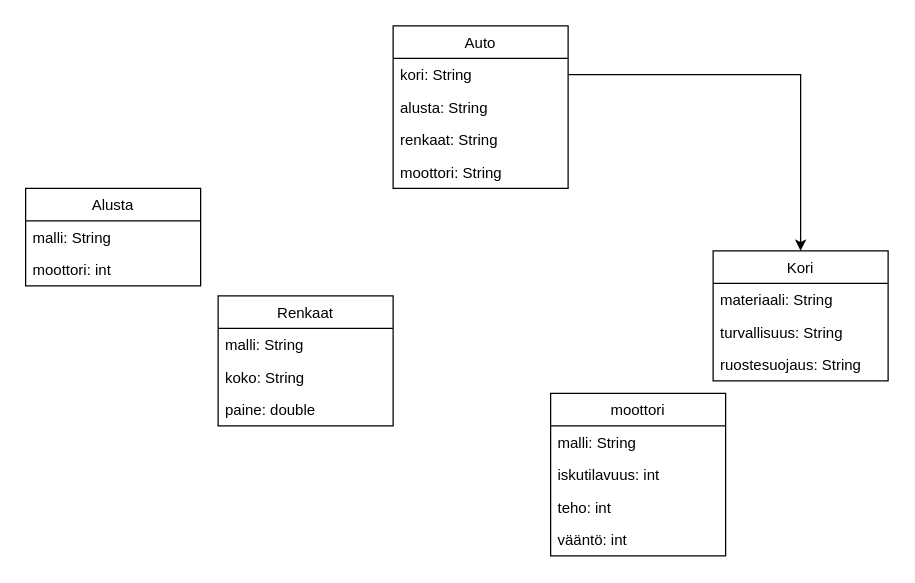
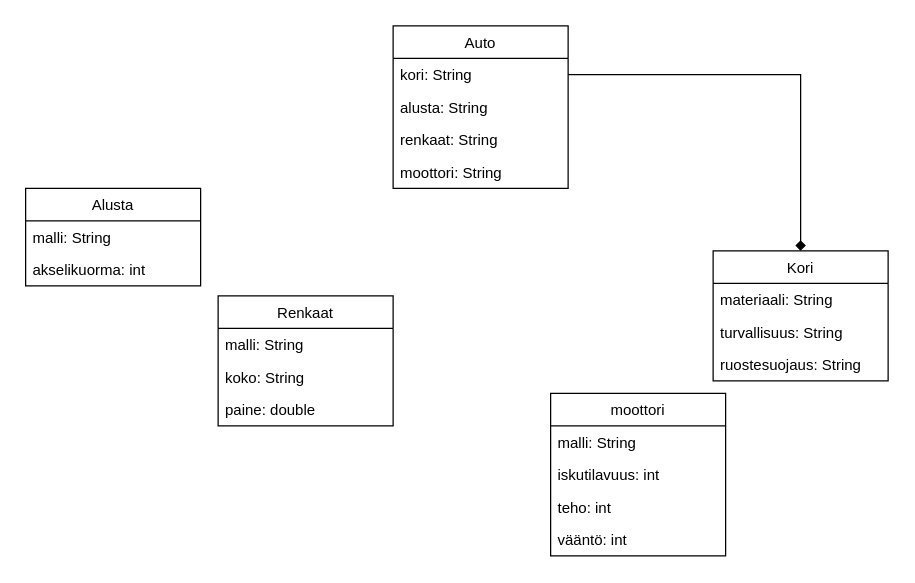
(801, 241) -> (801, 240)
(79, 270) -> (94, 270)
